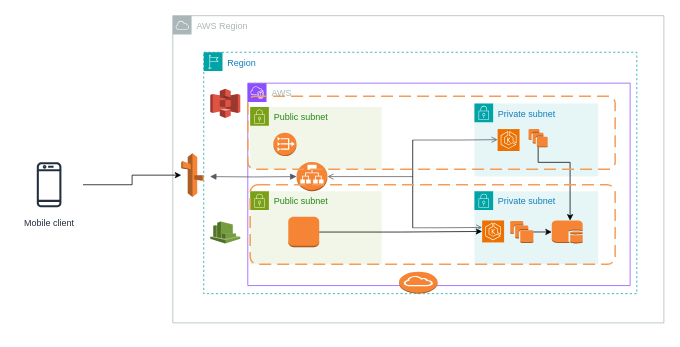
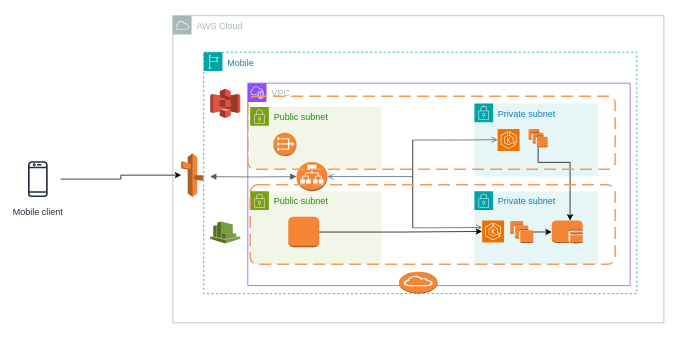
(220, 26) -> (217, 26)
(242, 63) -> (240, 63)
(279, 94) -> (279, 94)
(49, 185) -> (38, 179)
